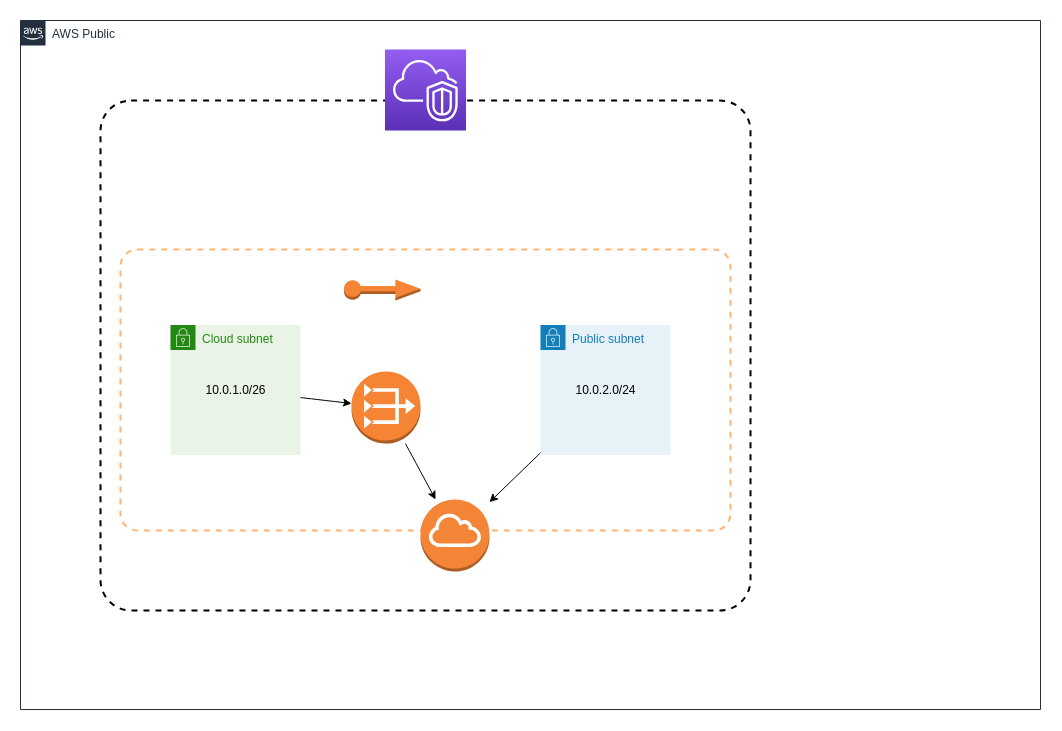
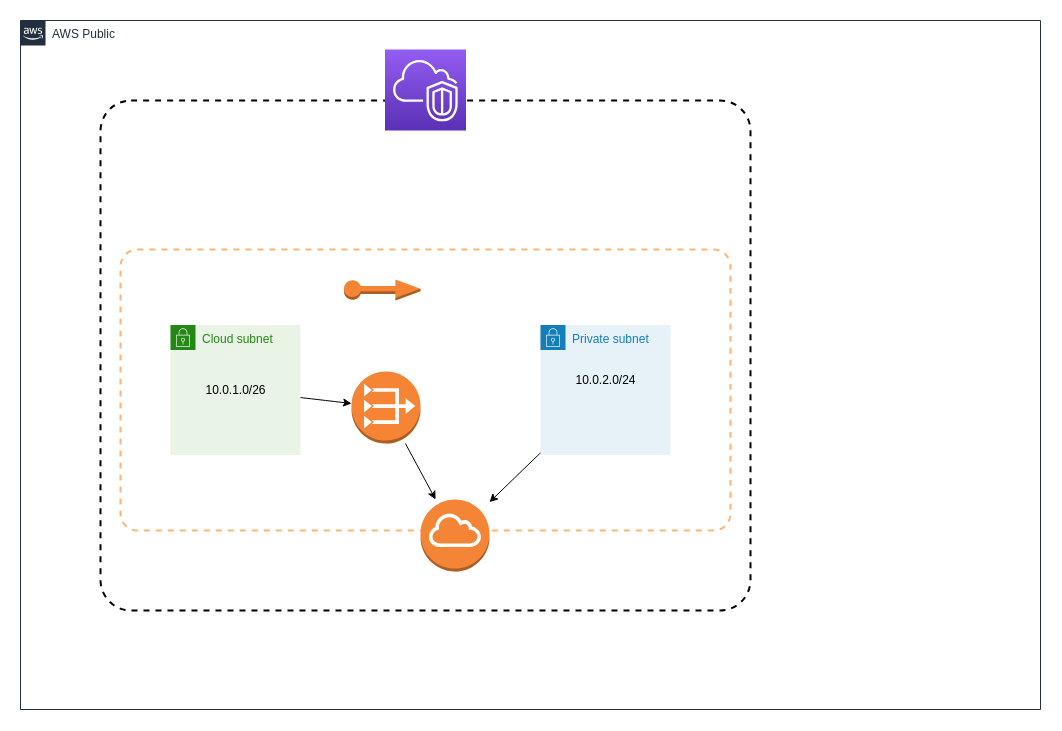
(612, 340) -> (616, 340)
(606, 390) -> (606, 380)
